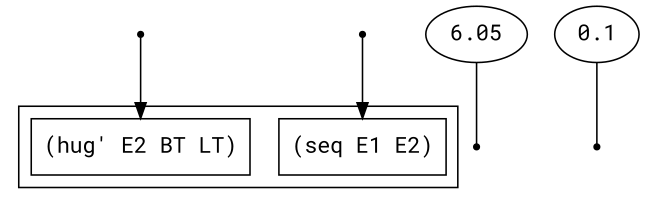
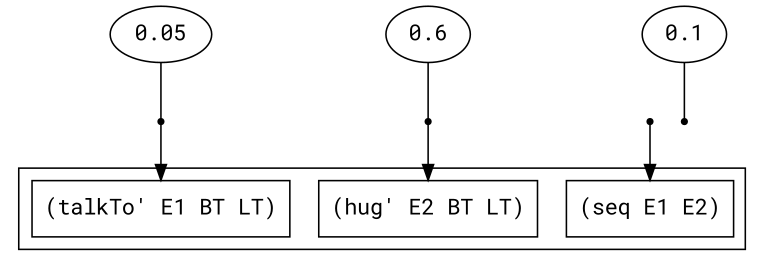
none -> (428, 34)
(477, 34) -> (161, 34)
none -> (161, 209)
